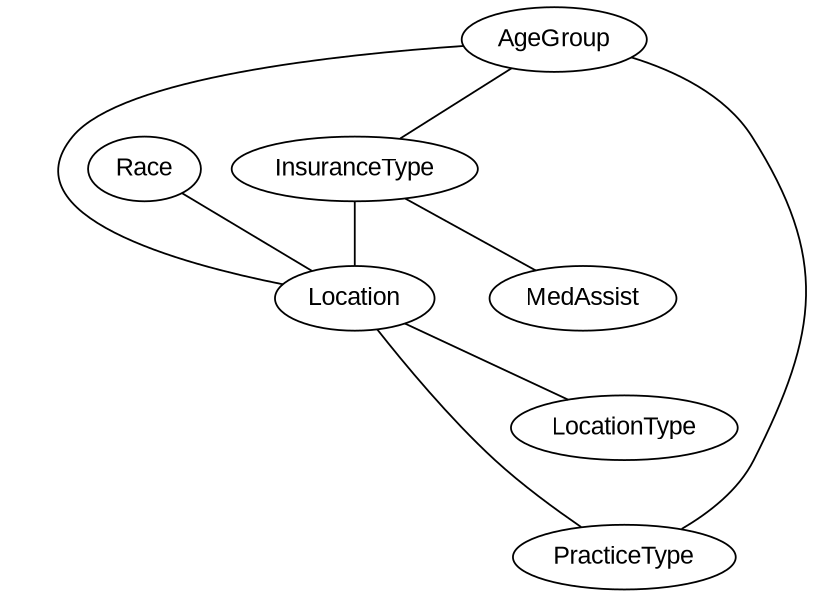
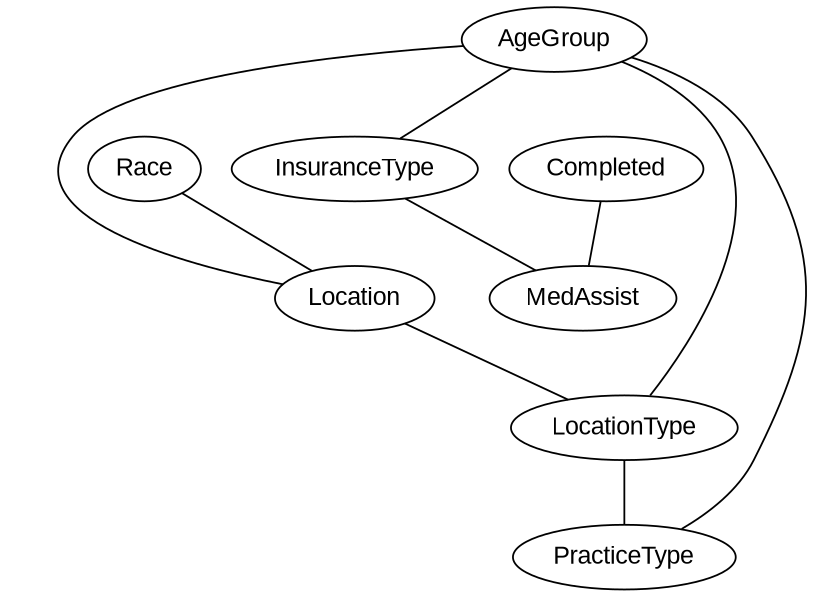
none -> (606, 169)
none -> (735, 213)
(355, 234) -> none
(471, 437) -> (624, 493)
